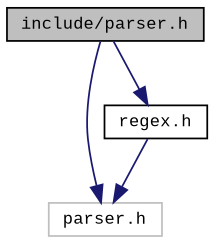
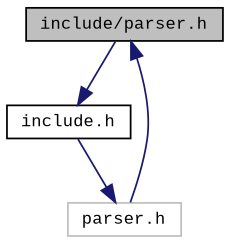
(87, 113) -> (148, 131)
(156, 122) -> (69, 122)
